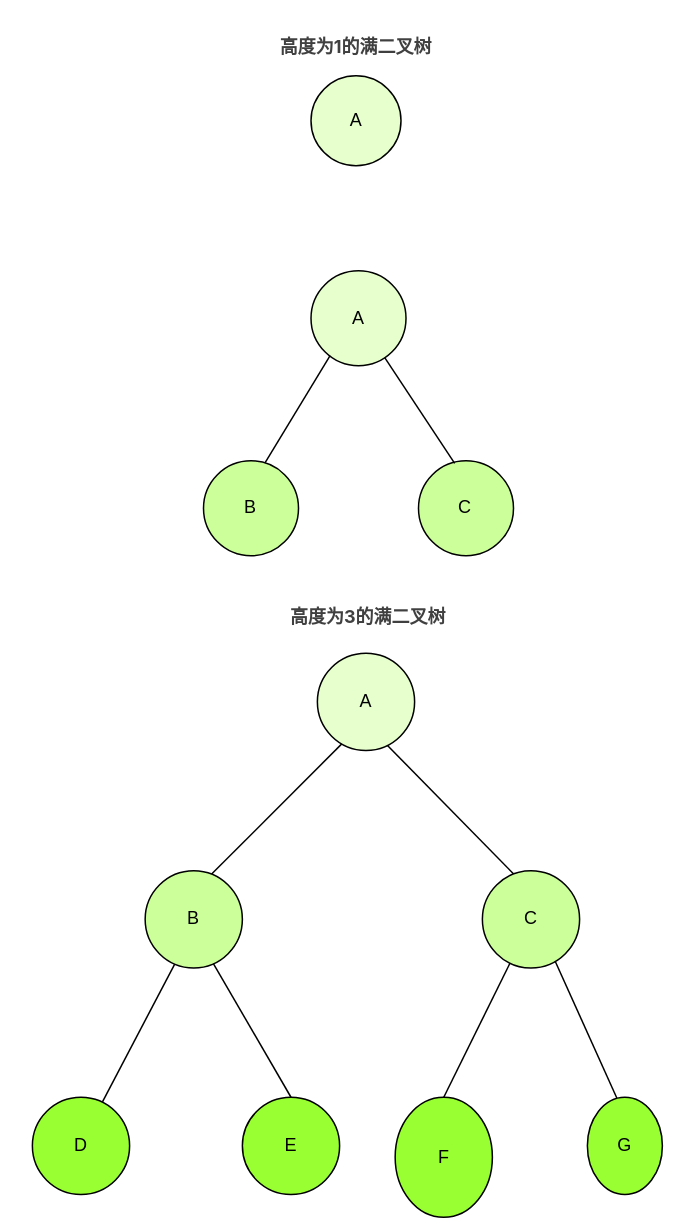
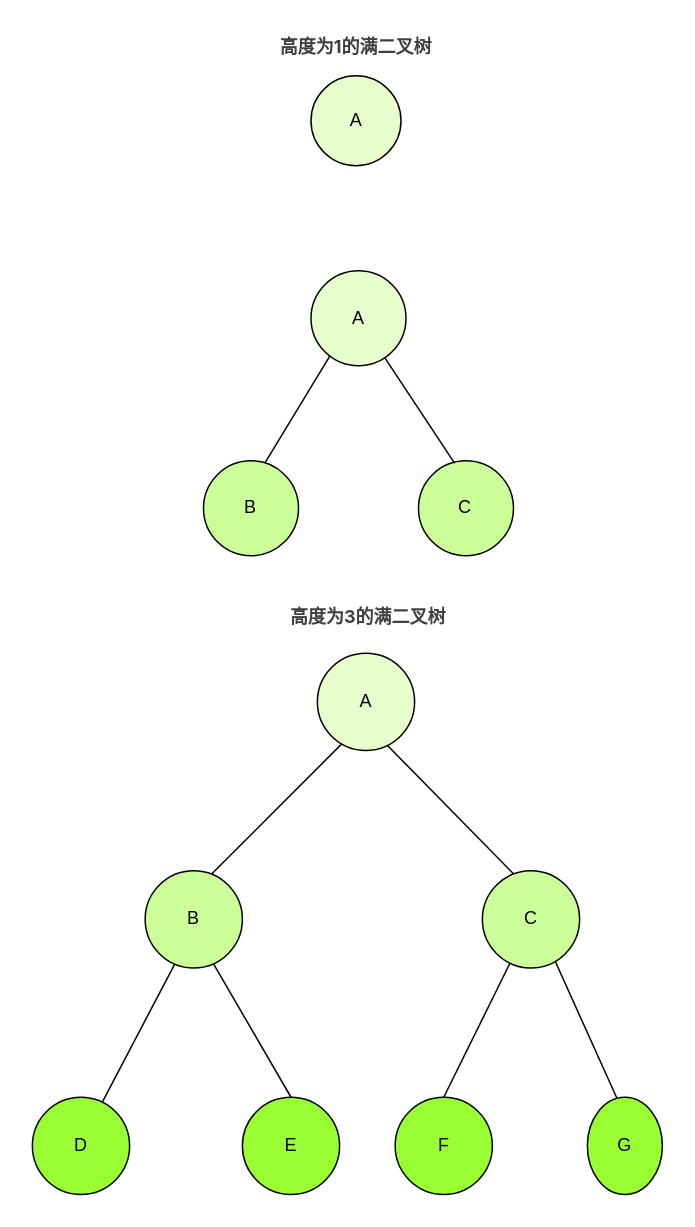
(444, 1157) -> (444, 1146)
